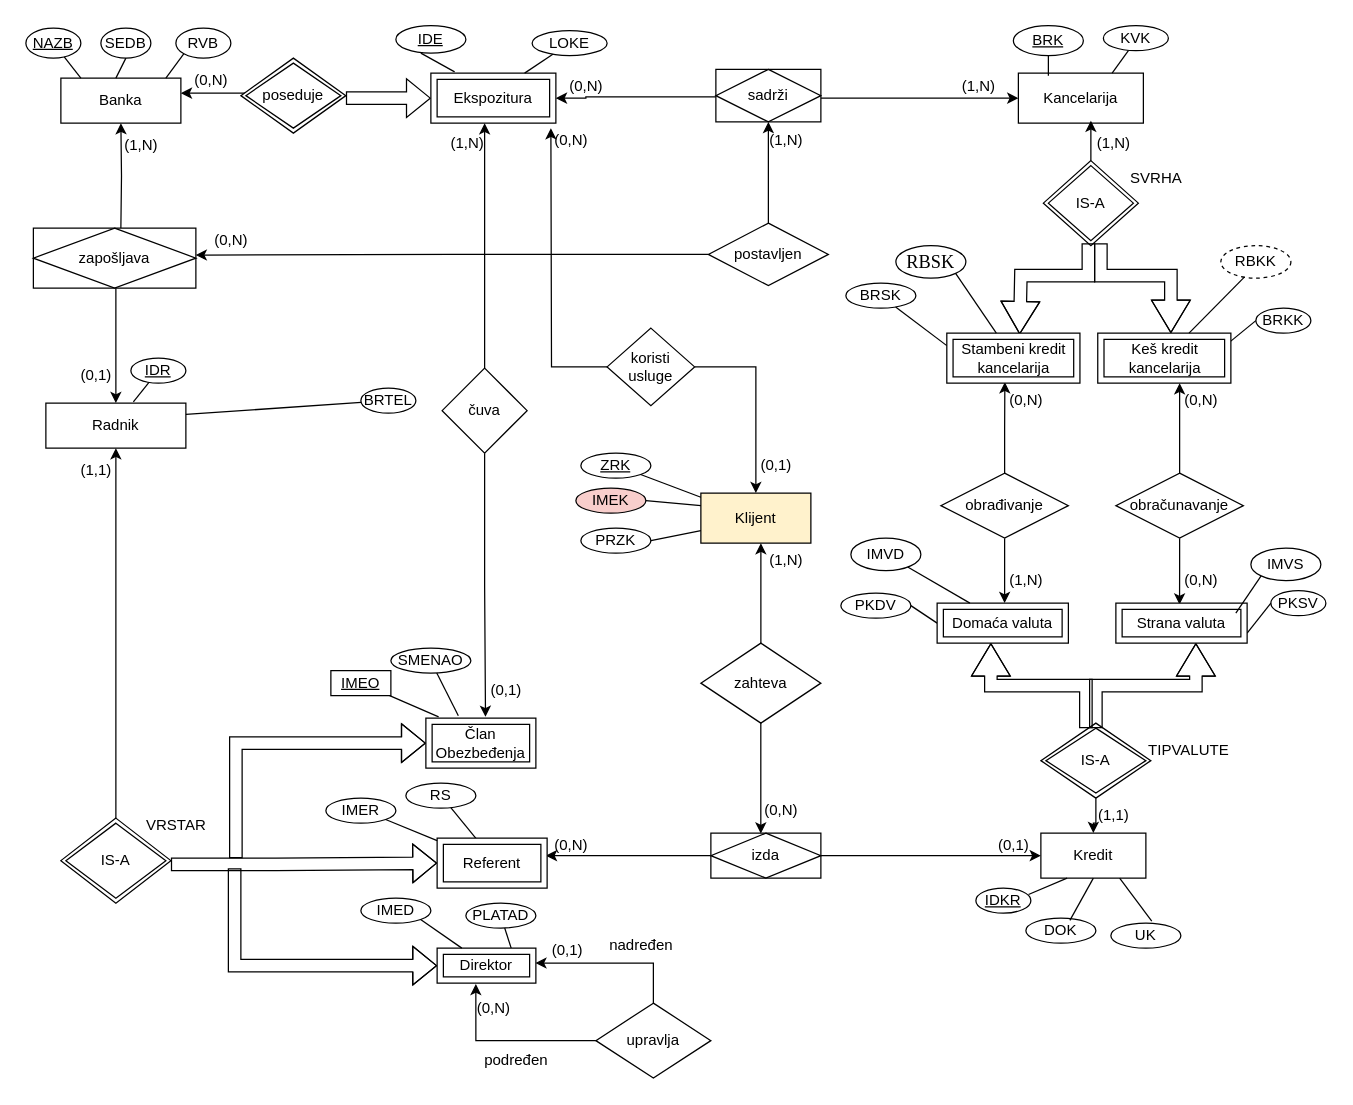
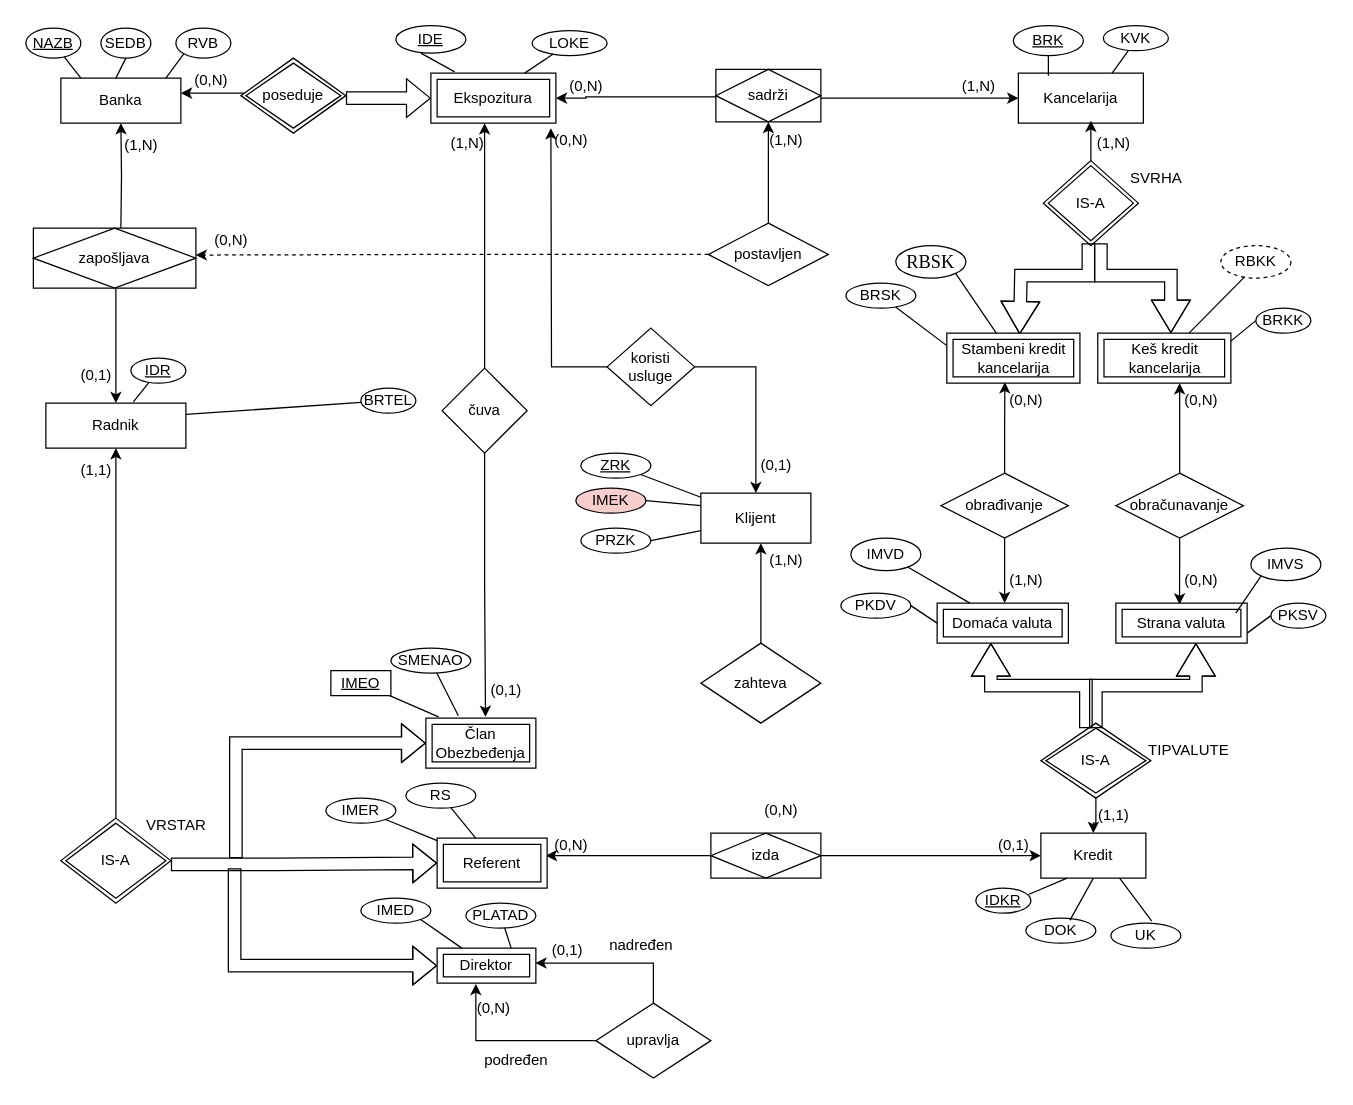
(456, 254) -> (456, 254)
(756, 518) -> (756, 518)
(1298, 603) -> (1298, 616)
(761, 774) -> none
